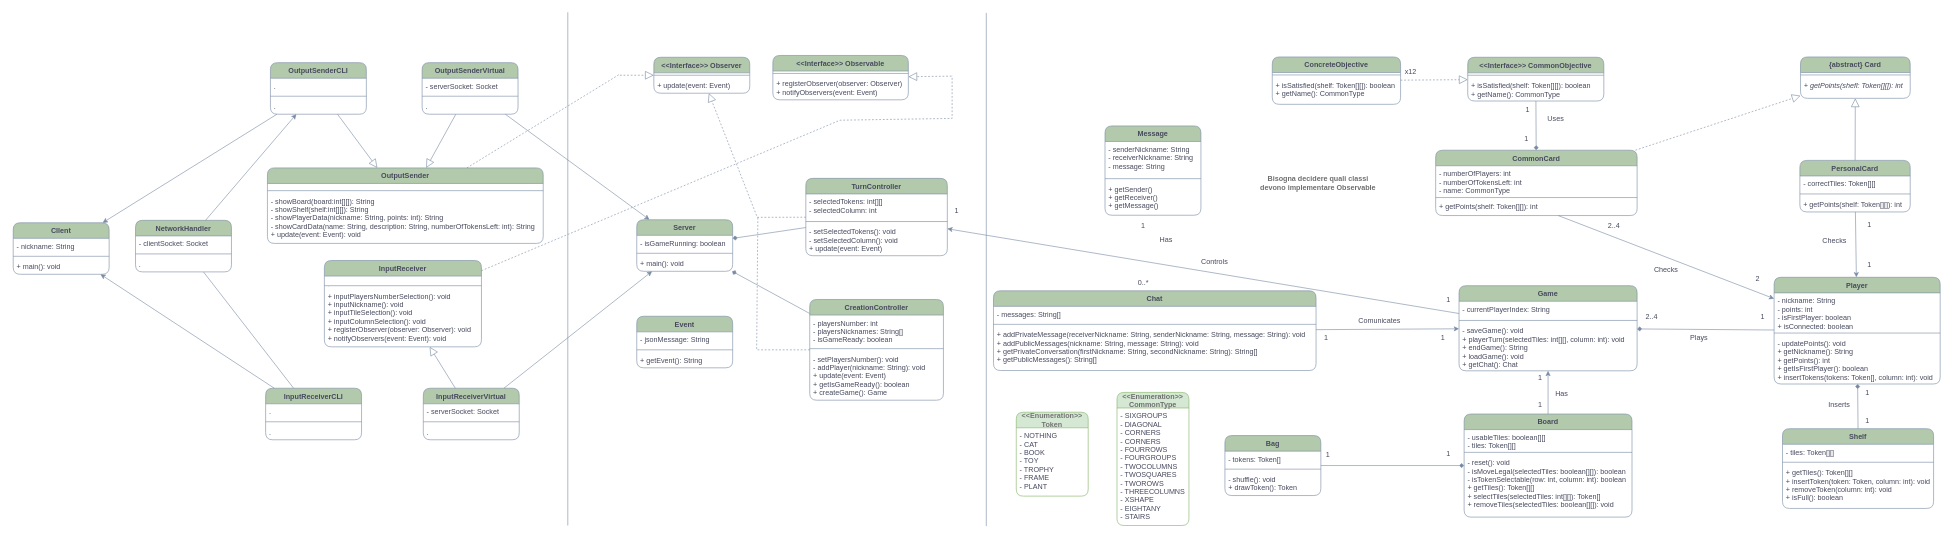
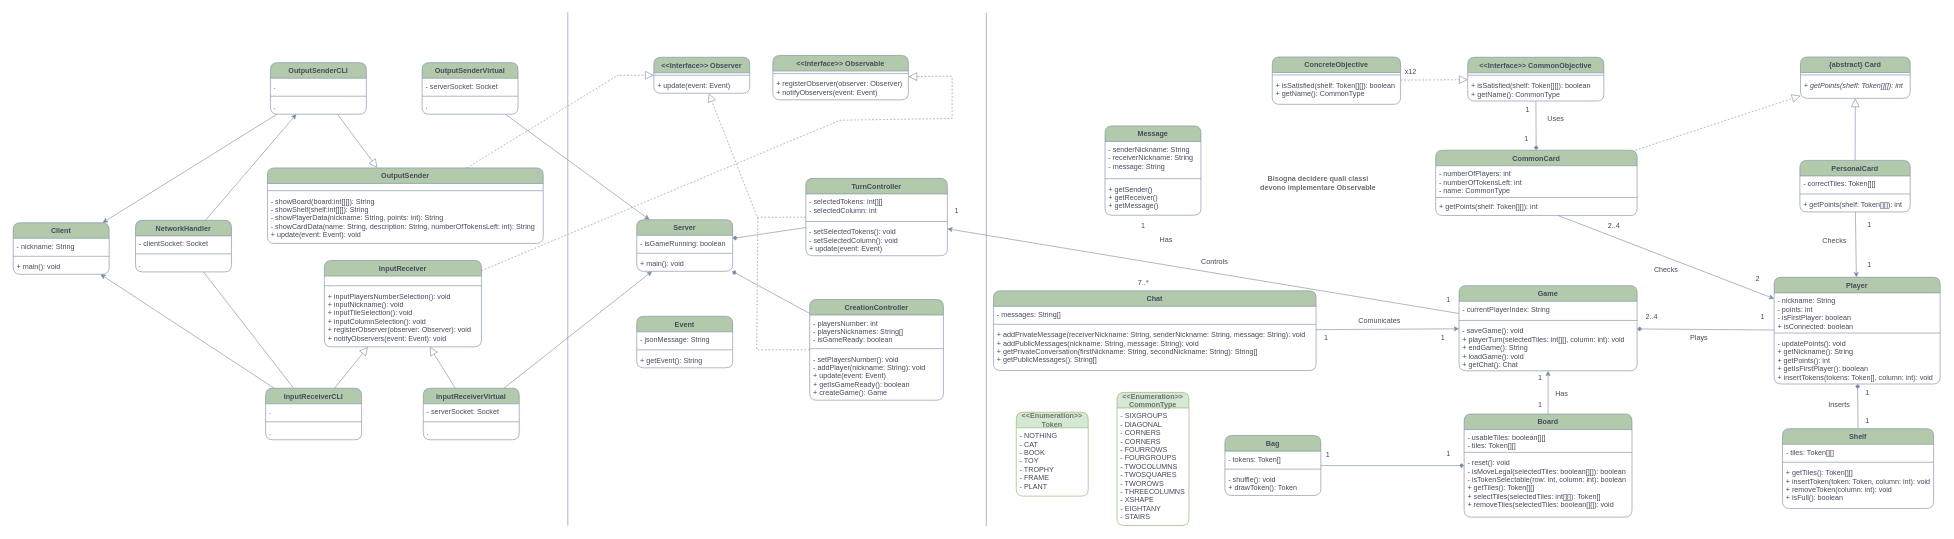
(442, 138) -> none
(1143, 284) -> (1143, 284)
none -> (348, 371)
